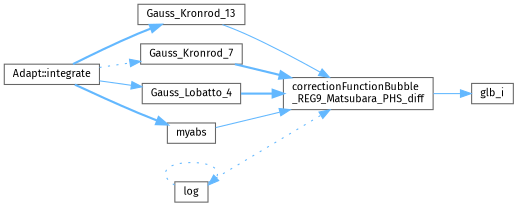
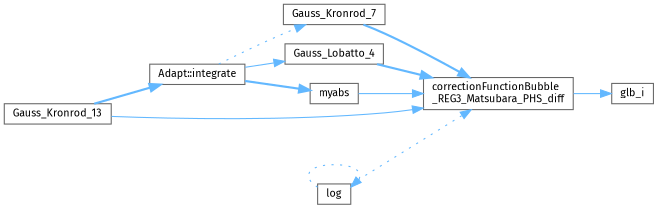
(112, 45) -> (122, 96)
(358, 94) -> (498, 94)
